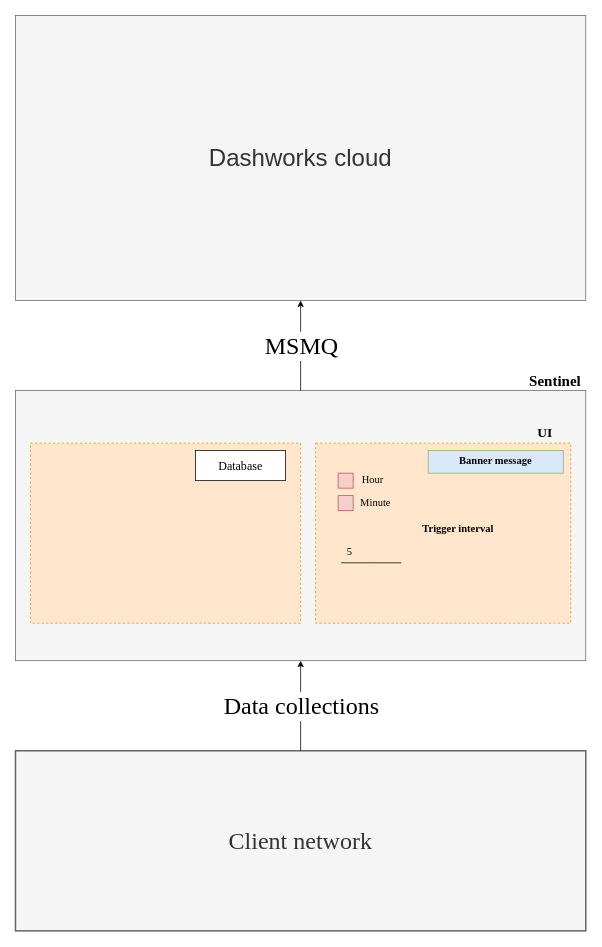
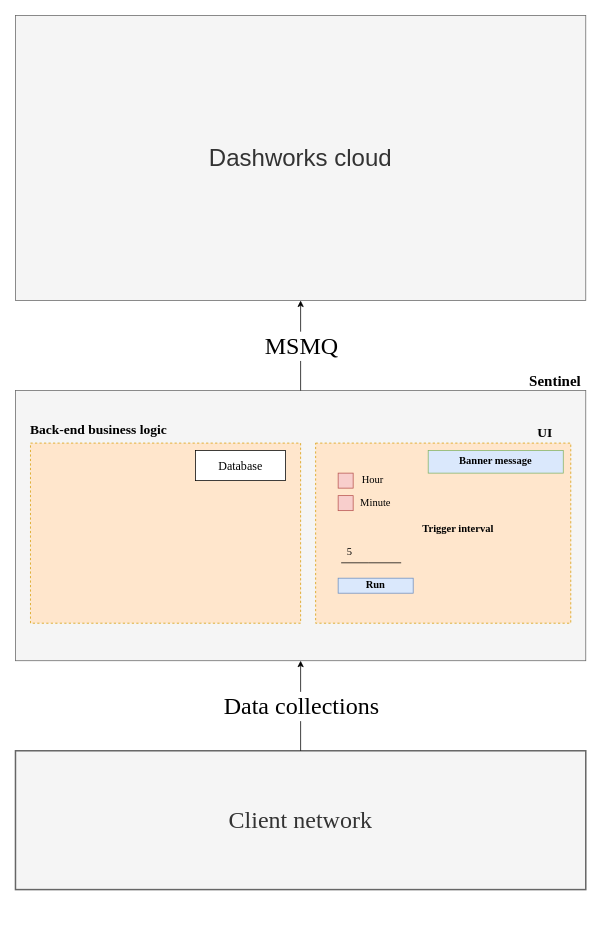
none -> (107, 428)
none -> (375, 585)
(300, 840) -> (300, 820)
